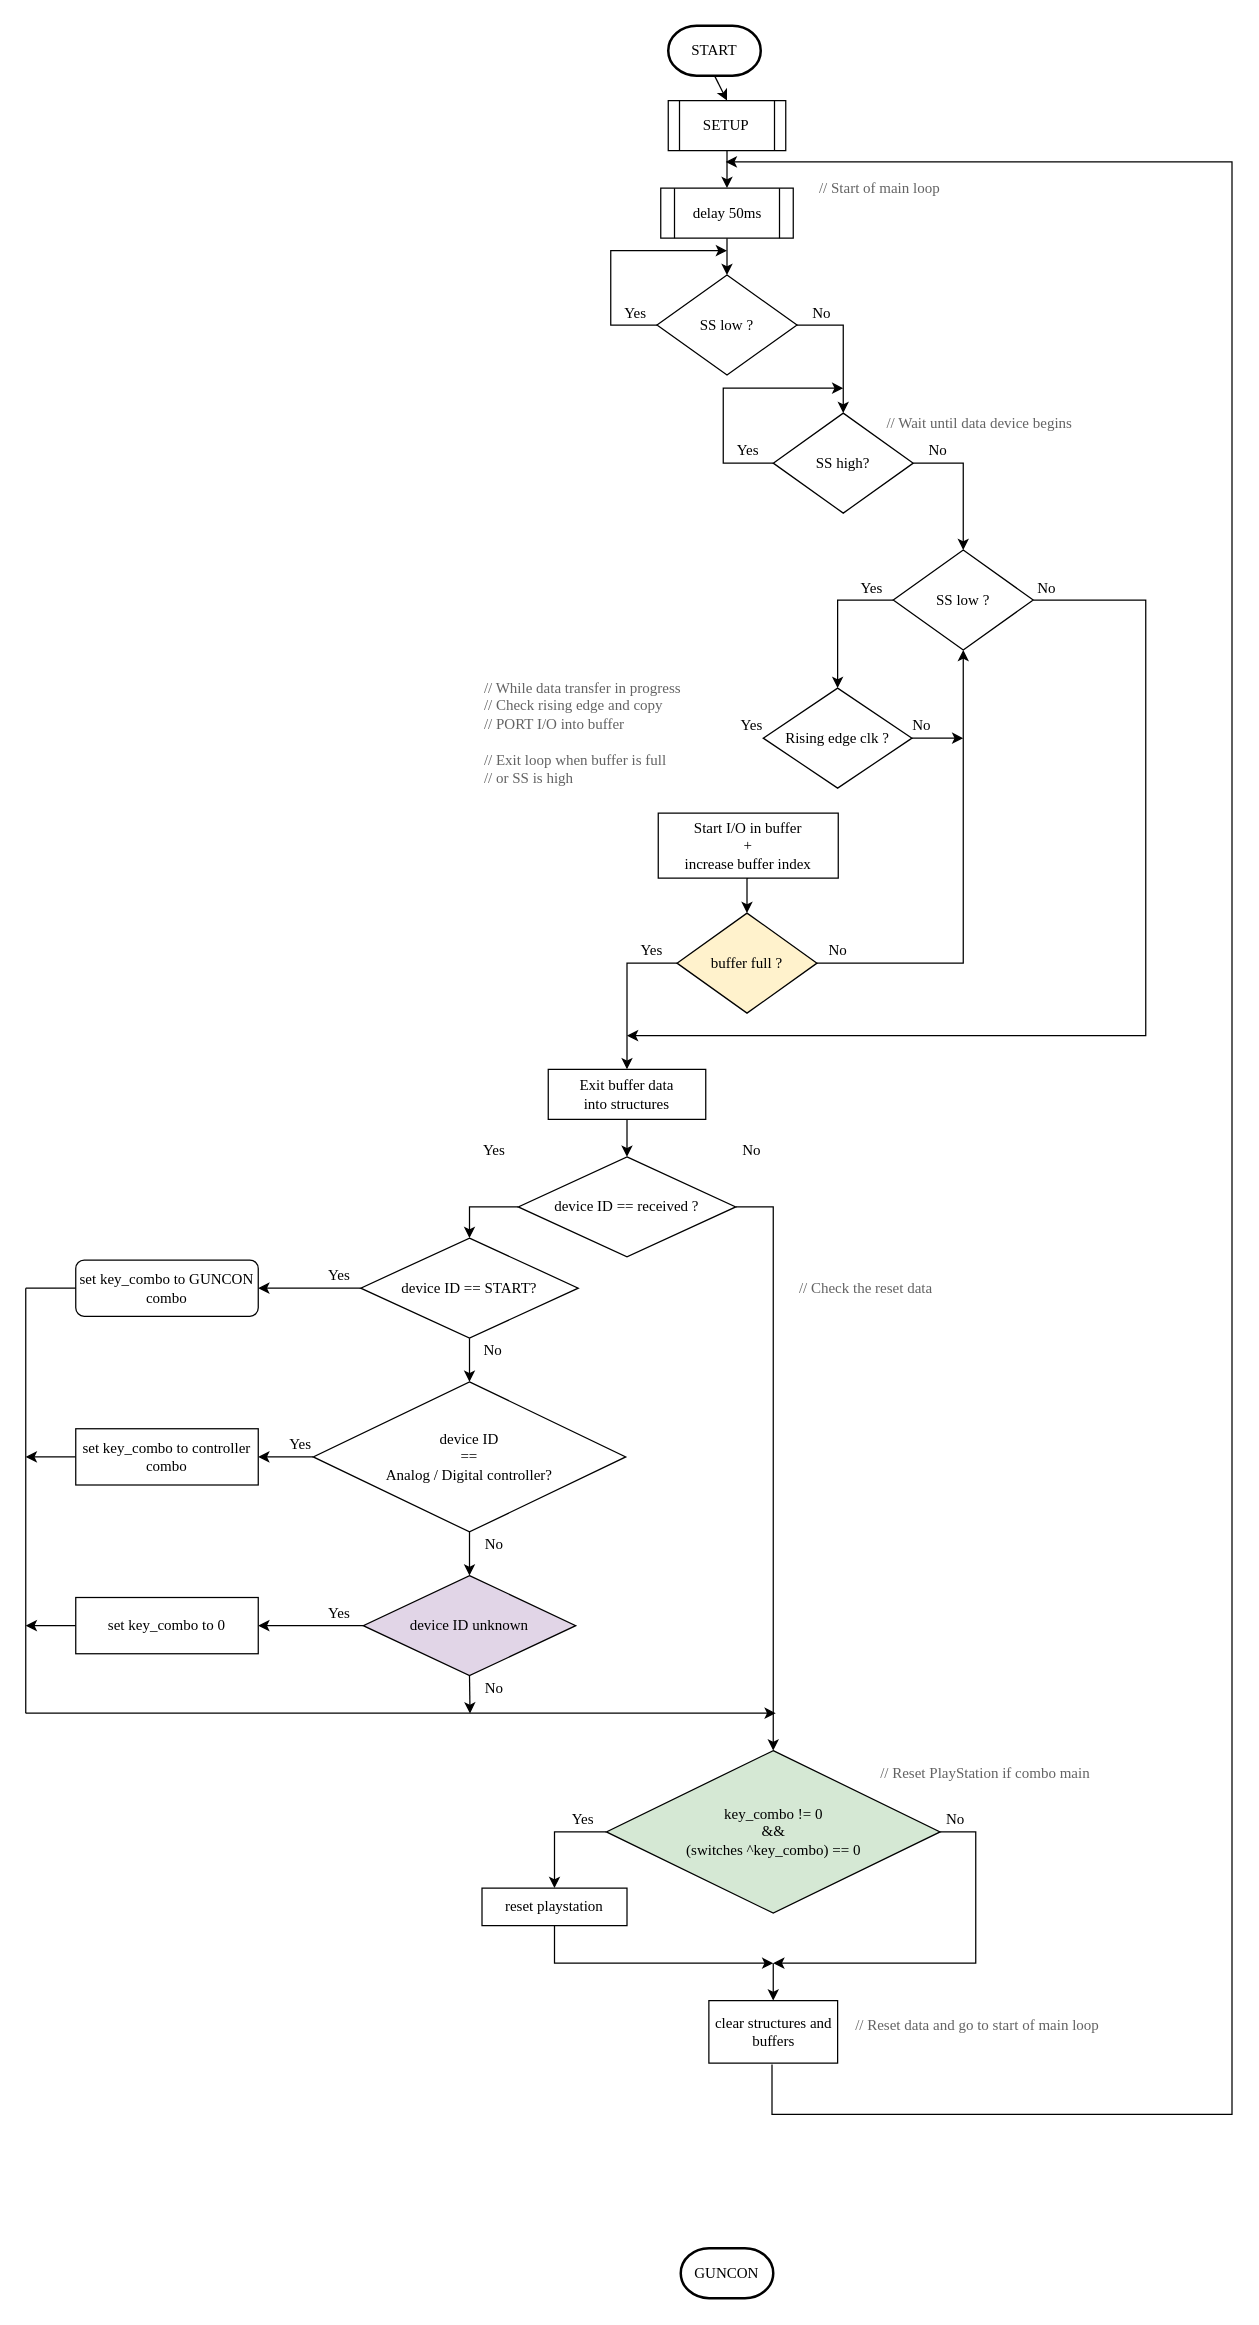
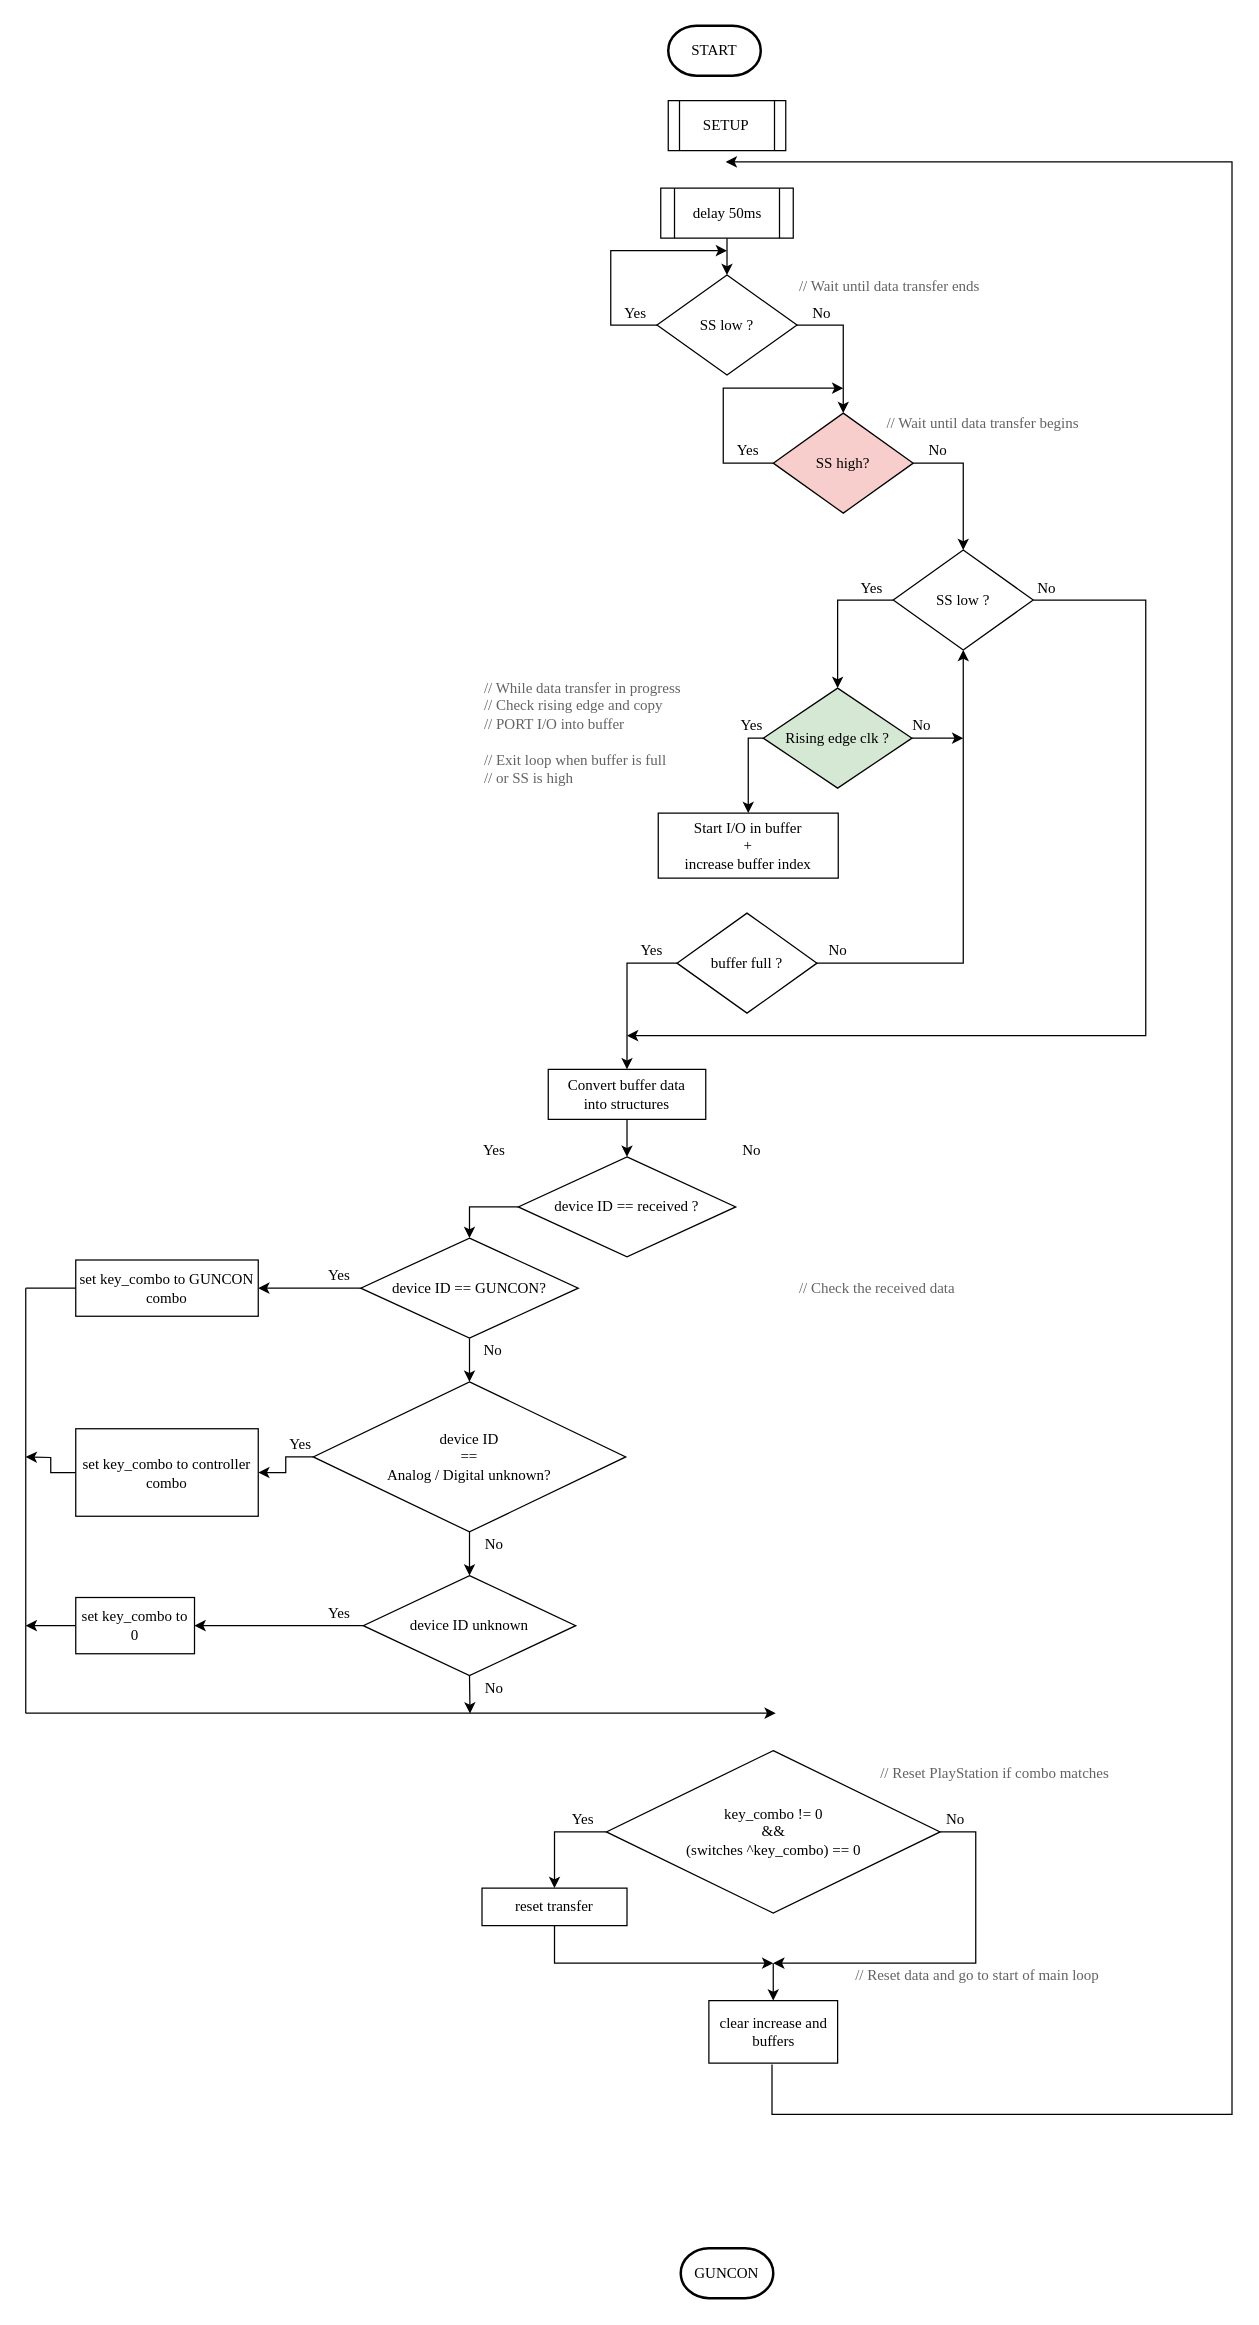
(719, 84) -> none
(727, 165) -> none
(898, 188) -> none
none -> (916, 287)
(1002, 423) -> (1012, 423)
(843, 463) -> (843, 463)
(838, 738) -> (838, 738)
none -> (748, 764)
(747, 891) -> none
(747, 963) -> (747, 963)
(627, 1094) -> (627, 1094)
(167, 1288) -> (167, 1288)
(469, 1288) -> (469, 1288)
(888, 1288) -> (899, 1288)
(773, 1456) -> none
(167, 1457) -> (167, 1473)
(469, 1457) -> (469, 1457)
(167, 1626) -> (135, 1626)
(469, 1626) -> (469, 1626)
(1006, 1773) -> (1020, 1773)
(773, 1832) -> (773, 1832)
(554, 1907) -> (554, 1907)
(774, 2032) -> (774, 2032)
(1009, 2032) -> (1009, 1982)
